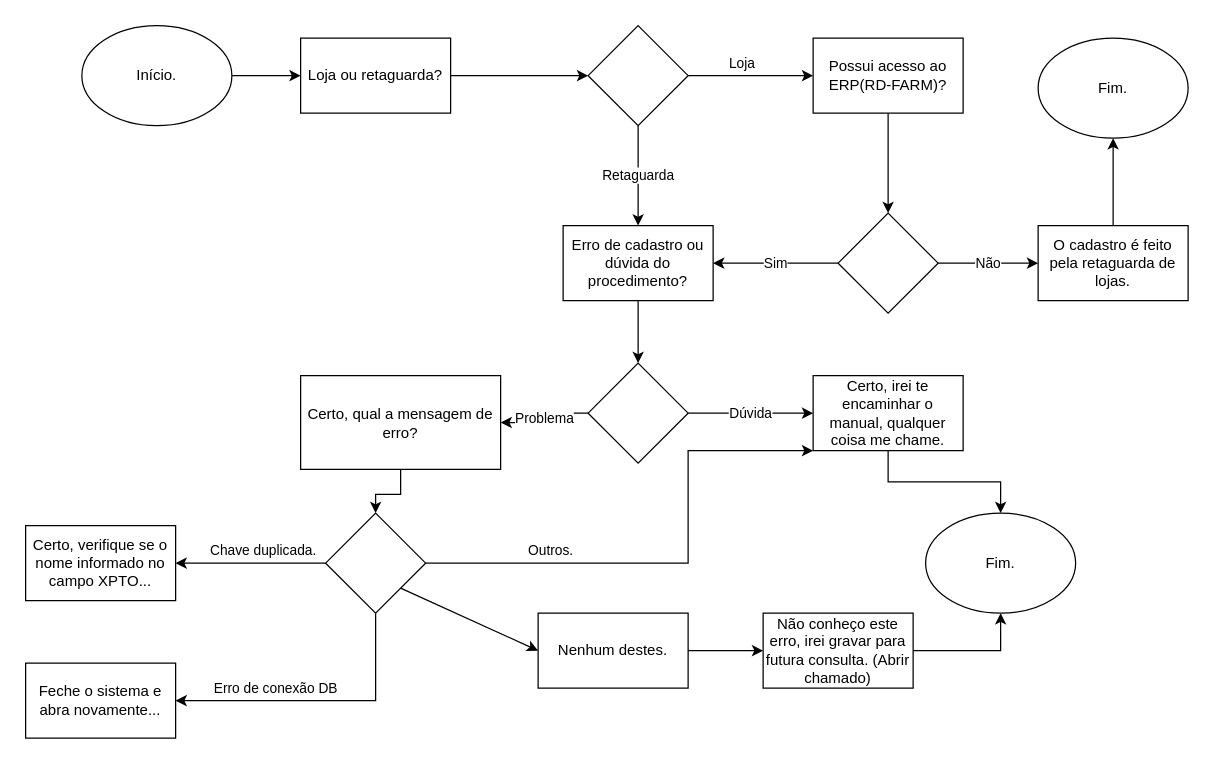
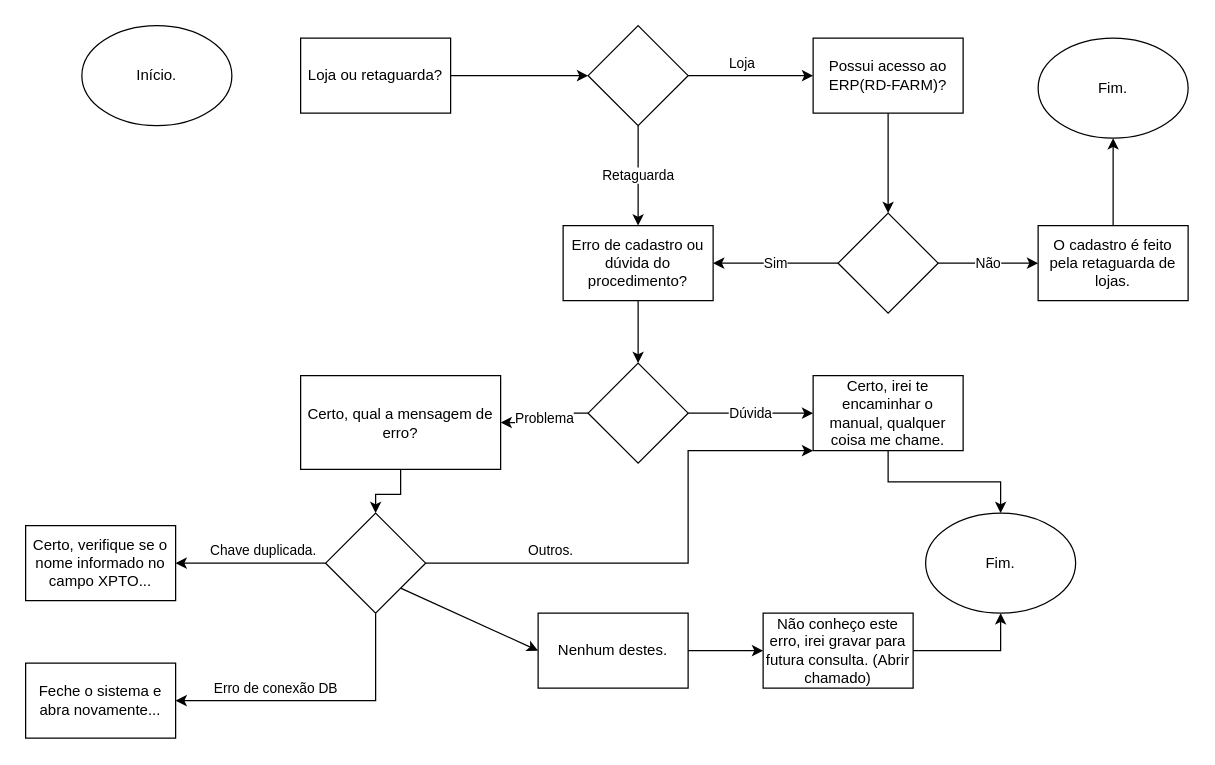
(262, 76) -> none
